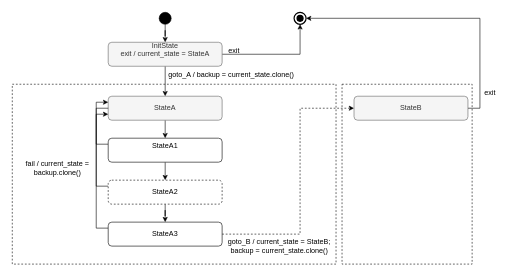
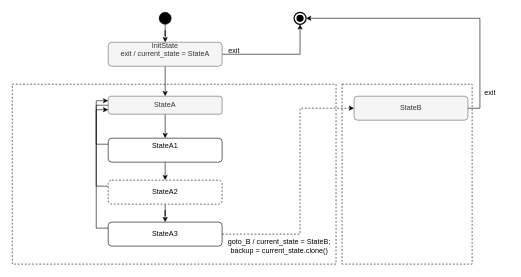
(231, 75) -> none
(165, 108) -> (165, 105)
(57, 168) -> none
